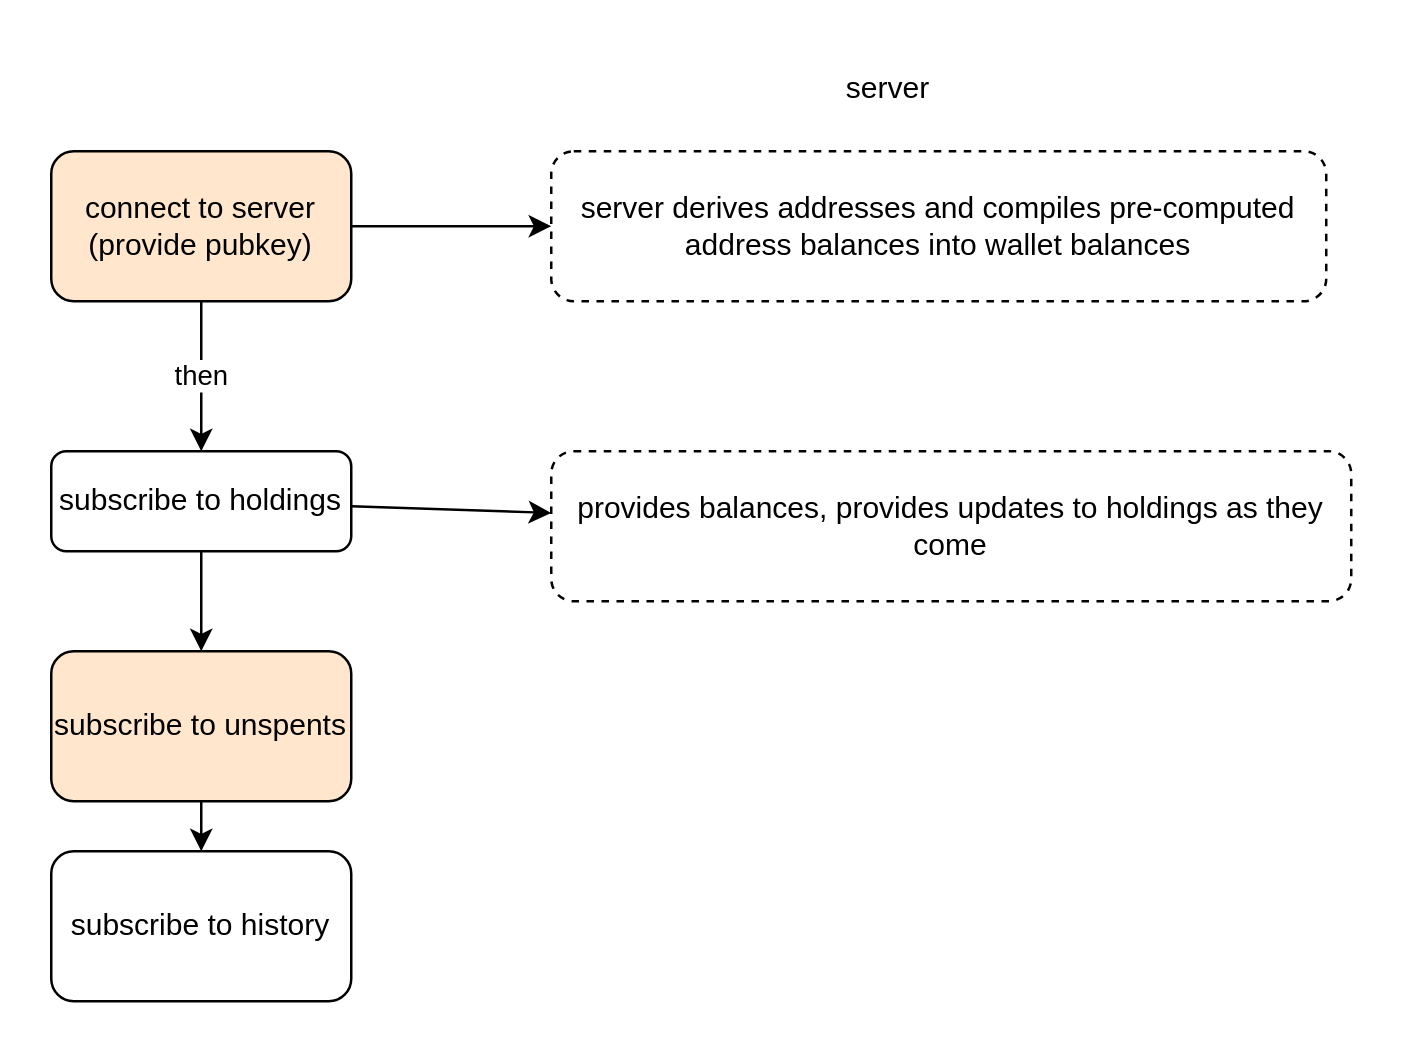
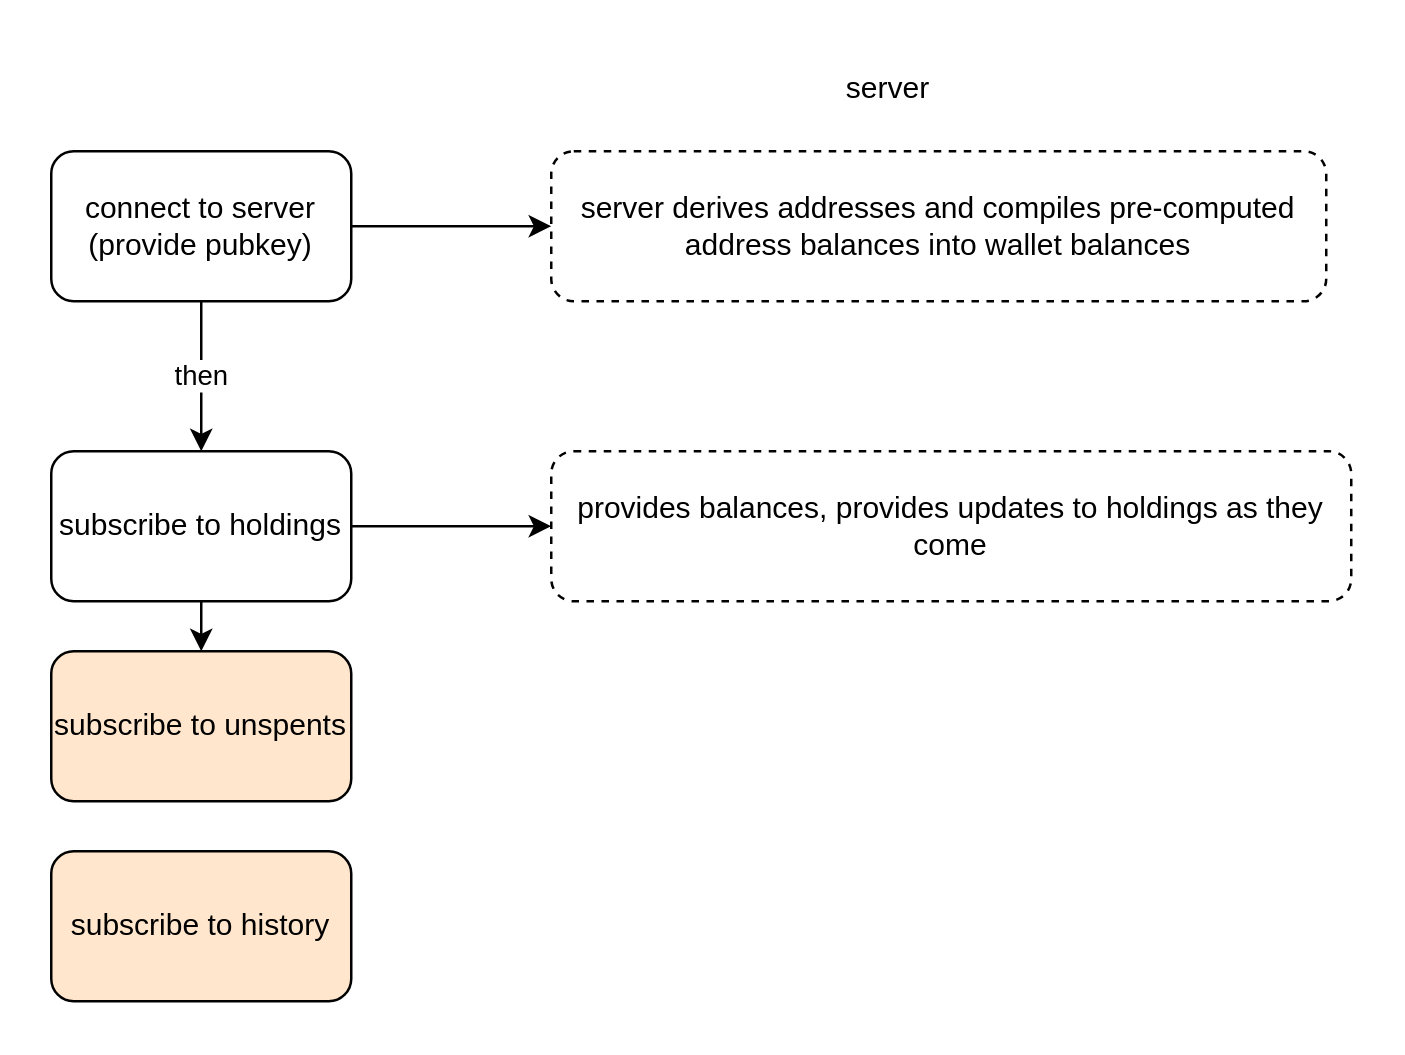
(201, 226) -> (201, 226)
(201, 501) -> (201, 526)
(201, 818) -> none
(201, 926) -> (201, 926)
